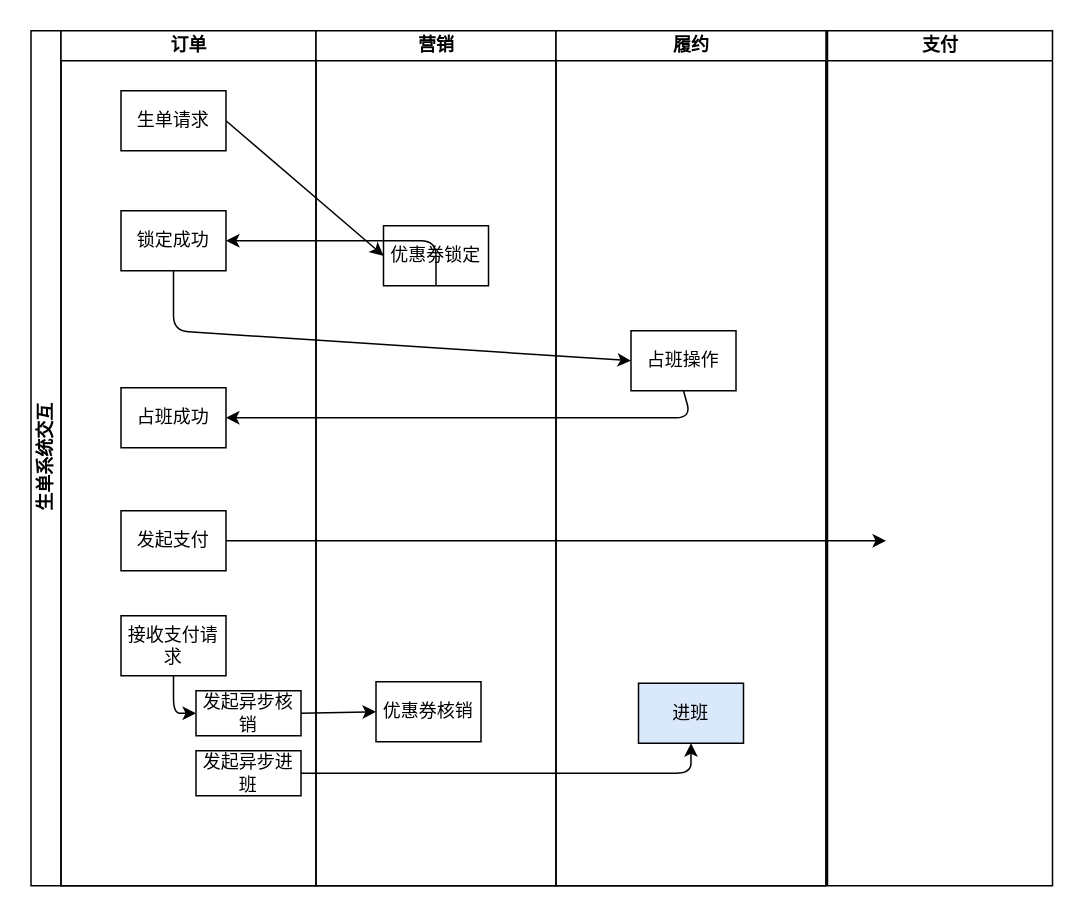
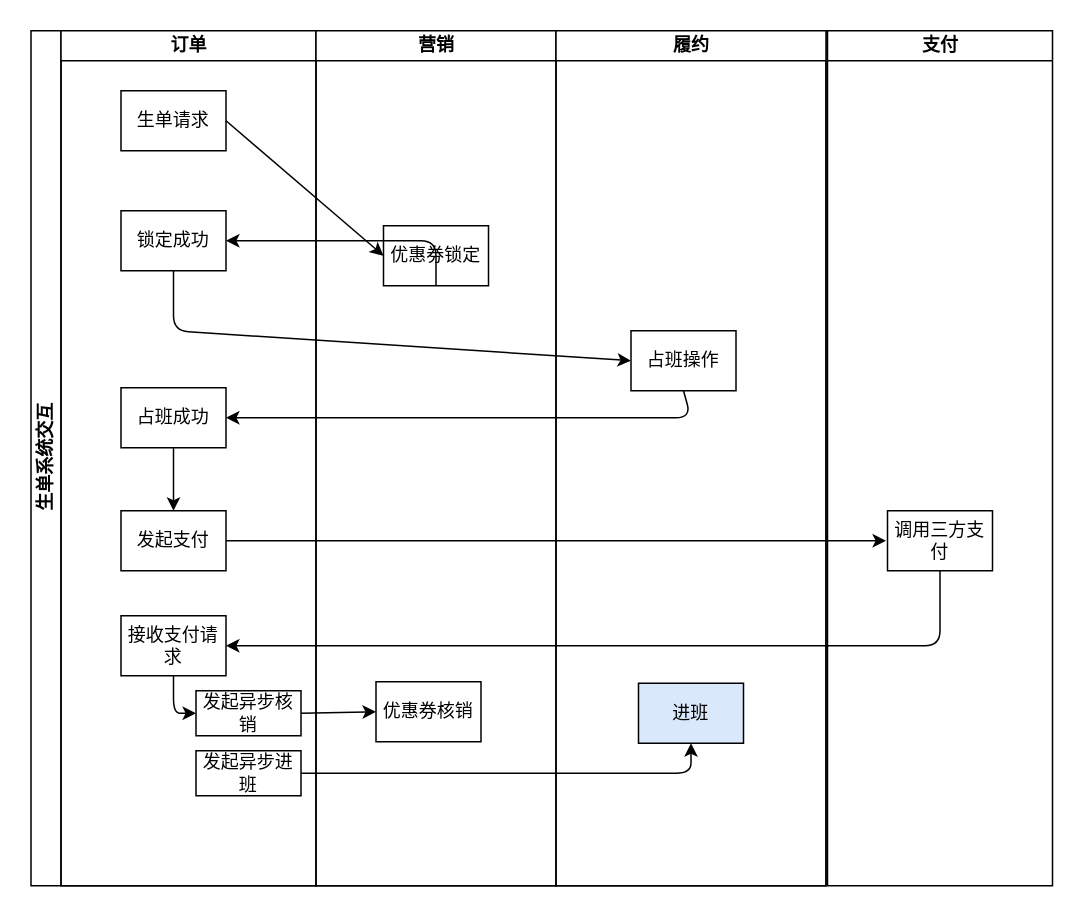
none -> (173, 474)
none -> (940, 541)
none -> (528, 646)
